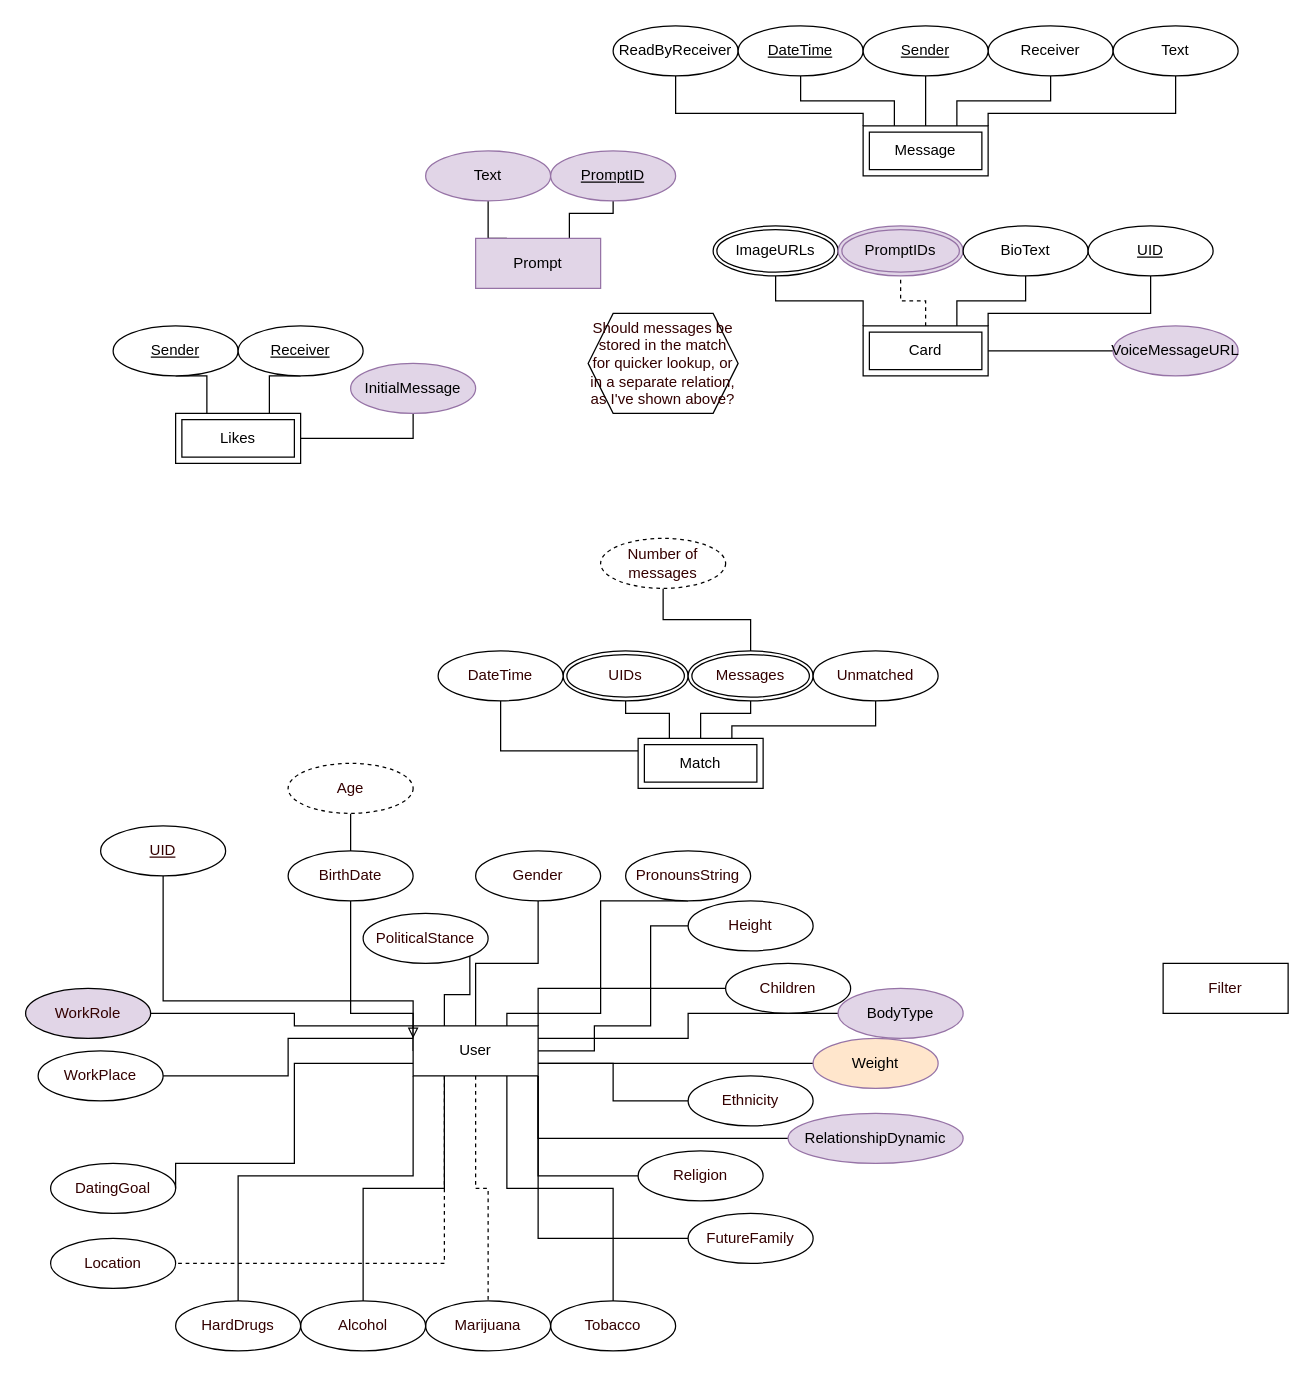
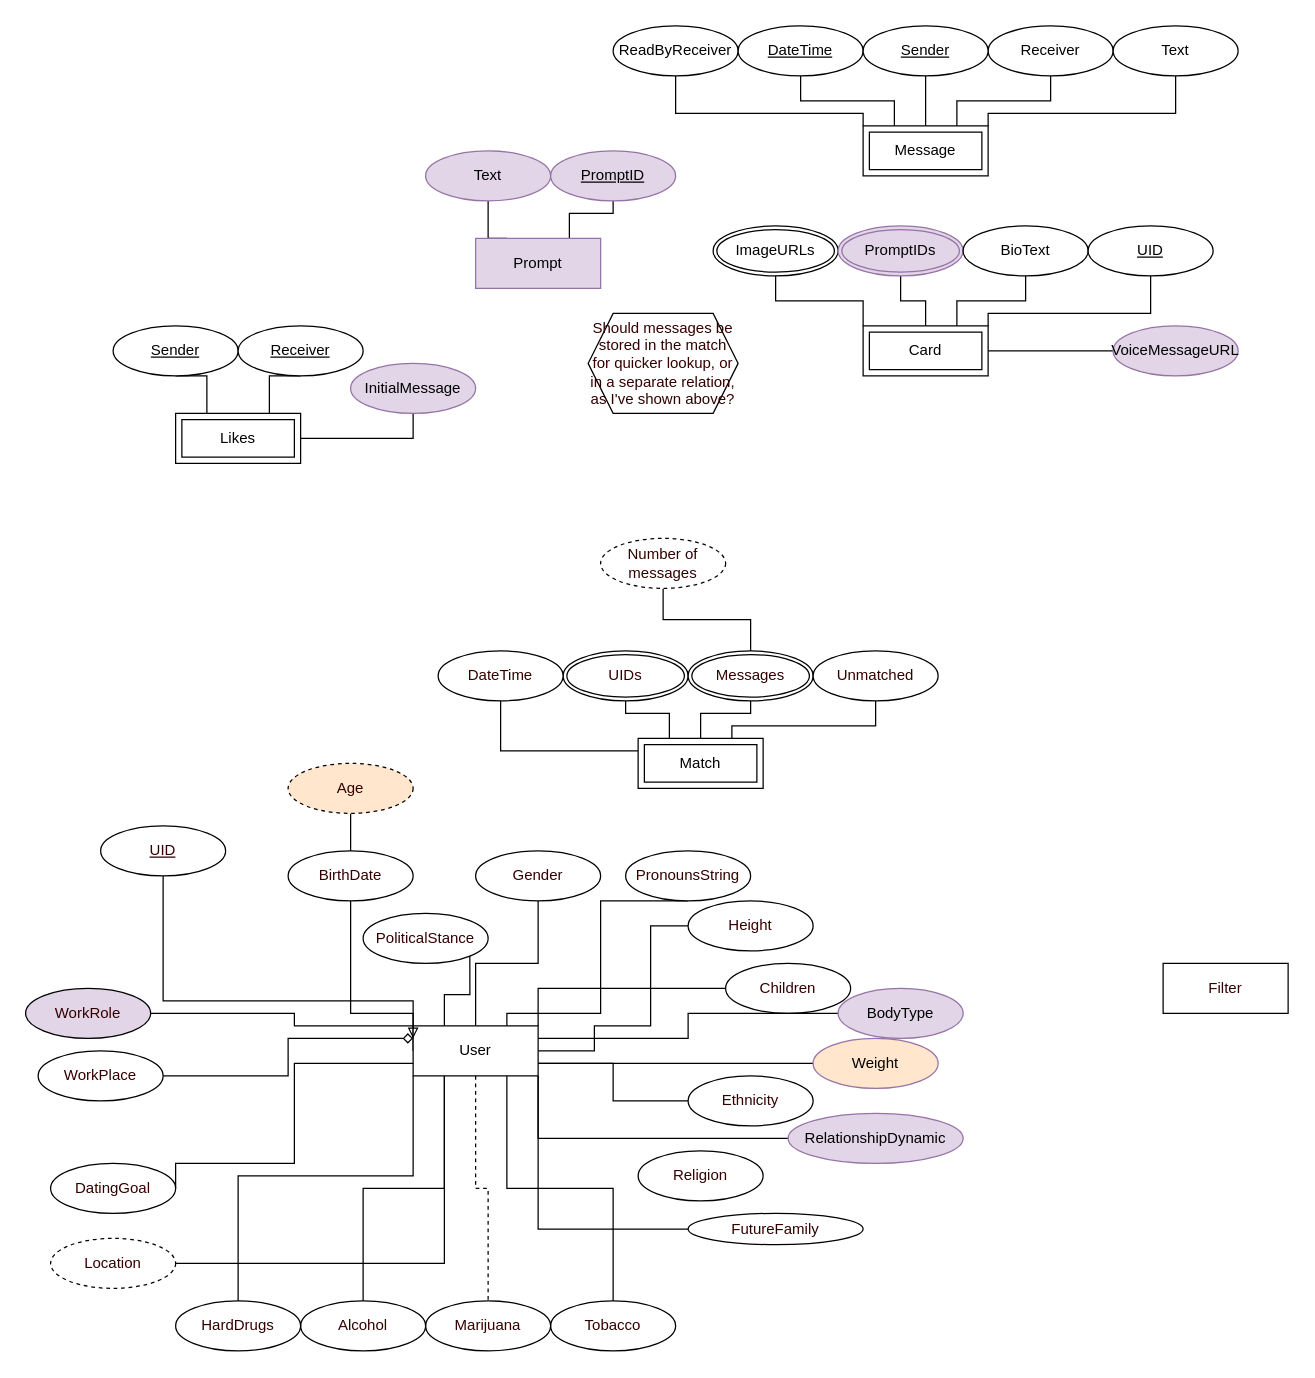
(912, 301) -> (912, 301)
(351, 788) -> (351, 788)
(406, 1038) -> (402, 1038)
(589, 1176) -> none
(751, 1238) -> (776, 1229)
(113, 1263) -> (113, 1263)
(347, 1263) -> (347, 1263)
